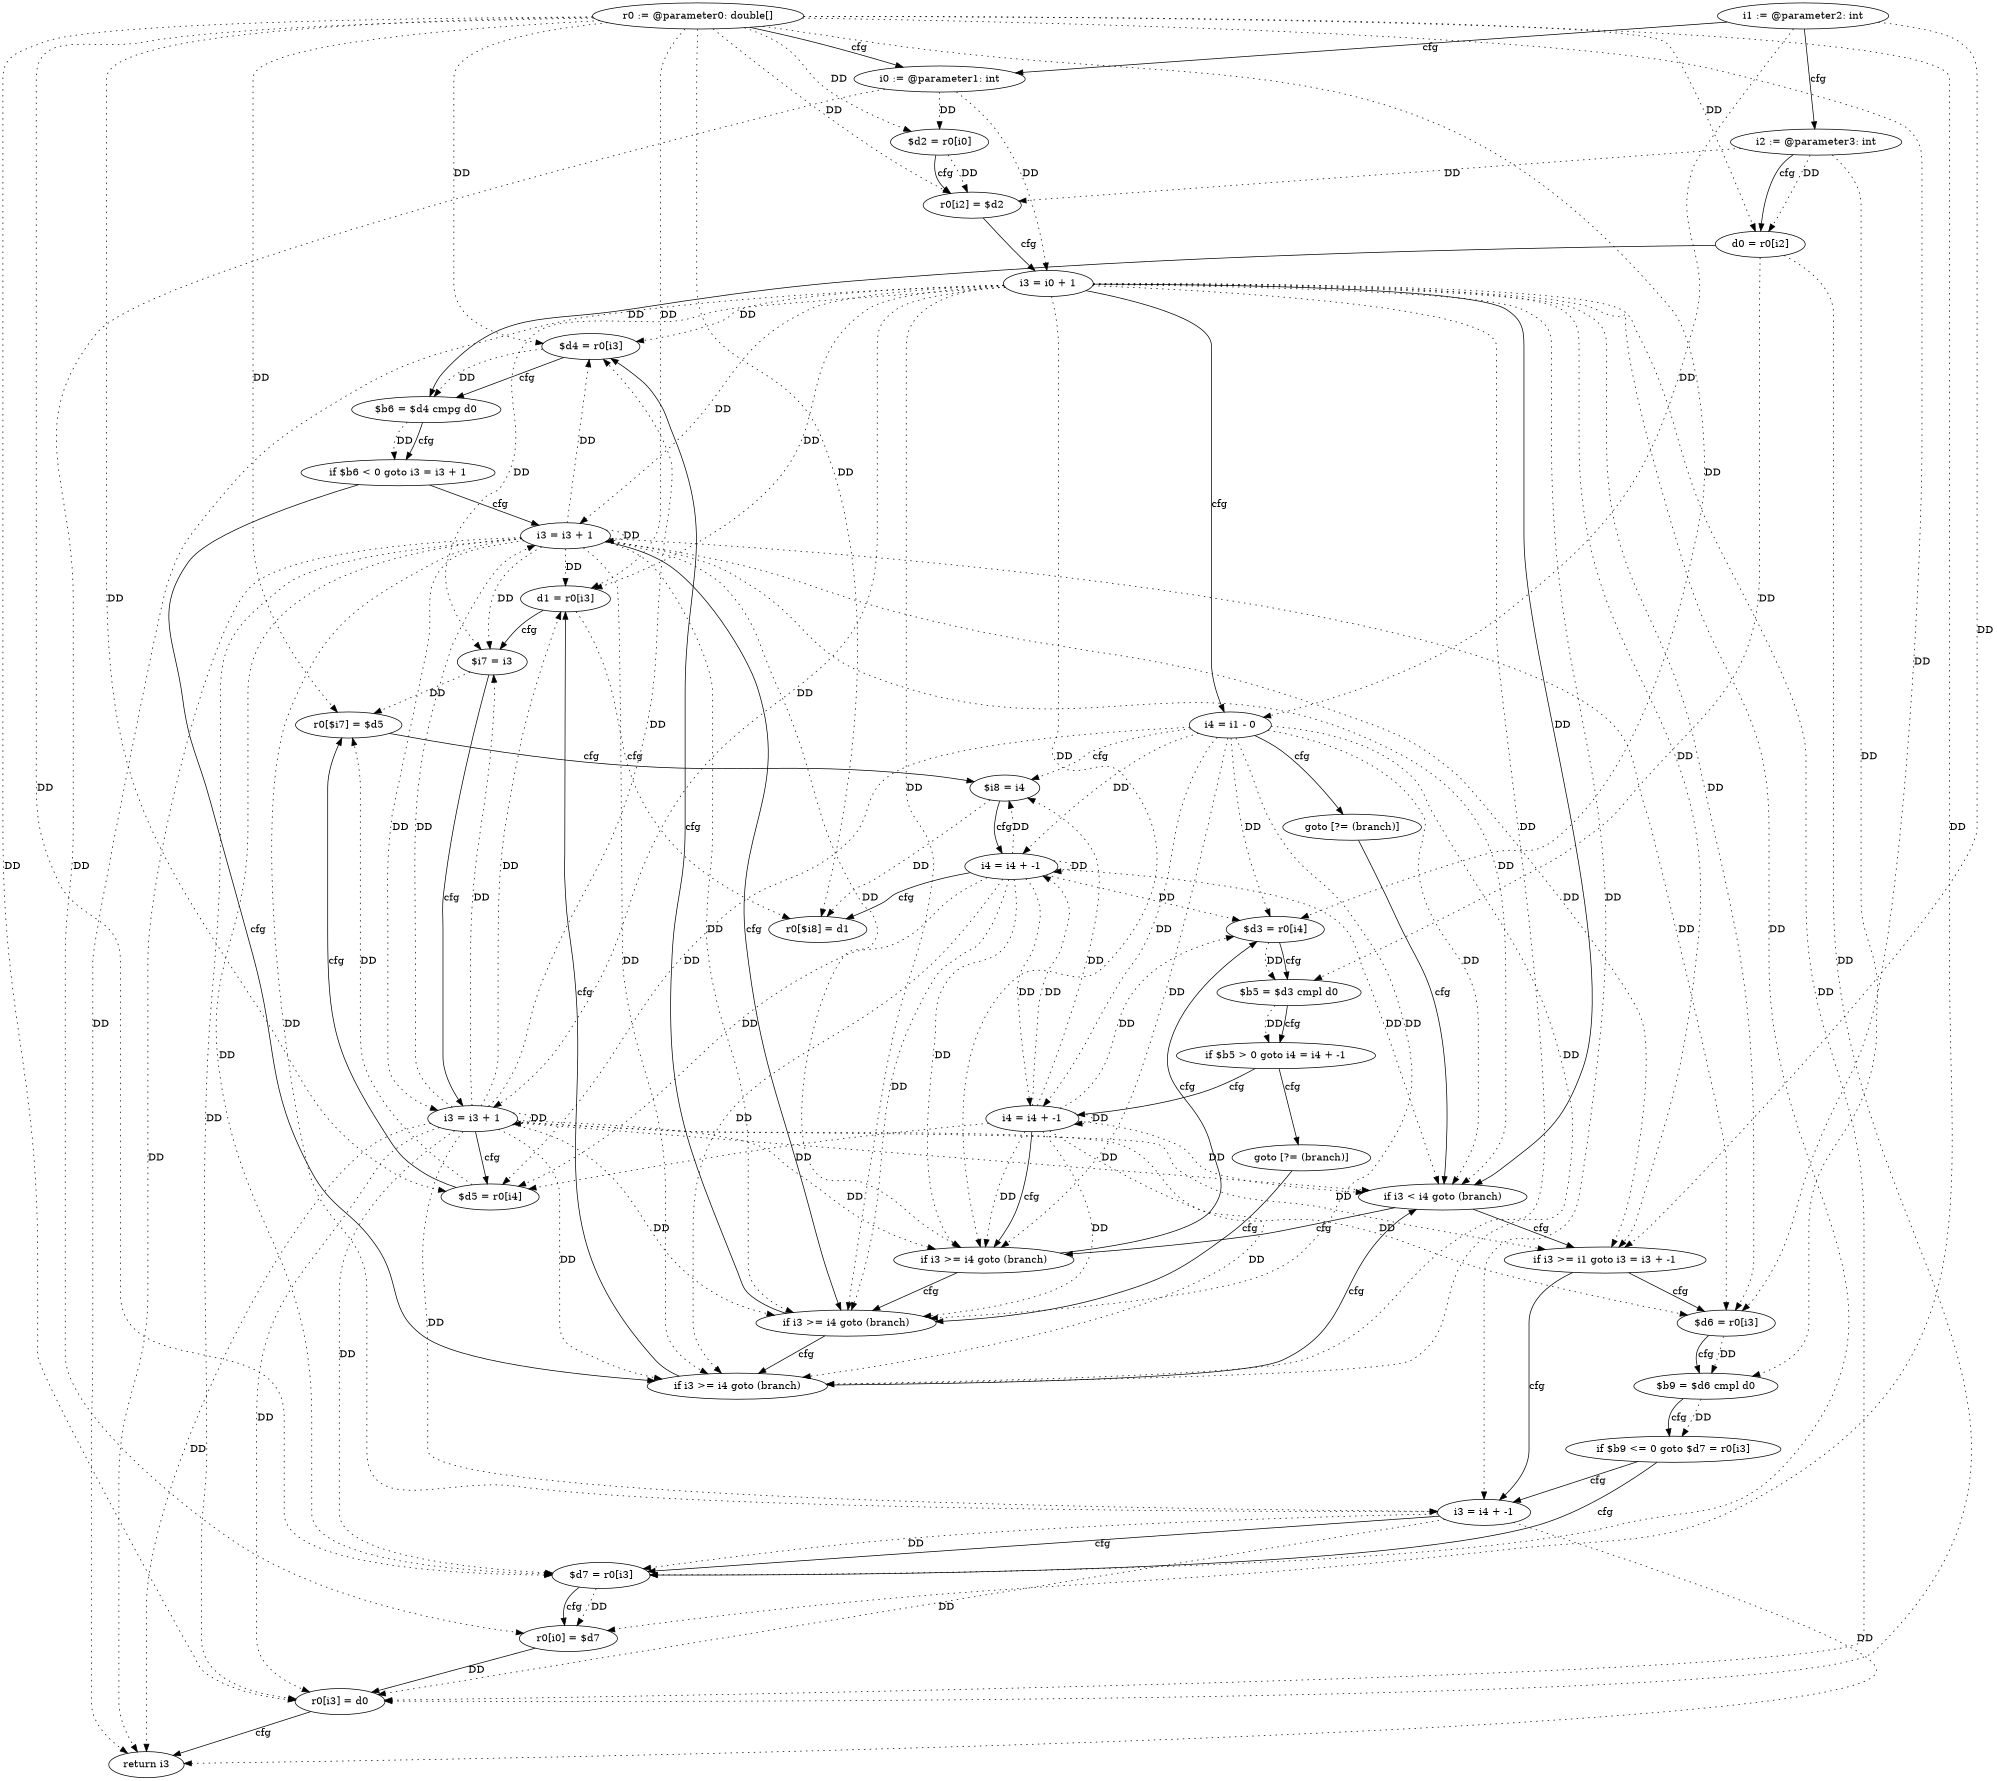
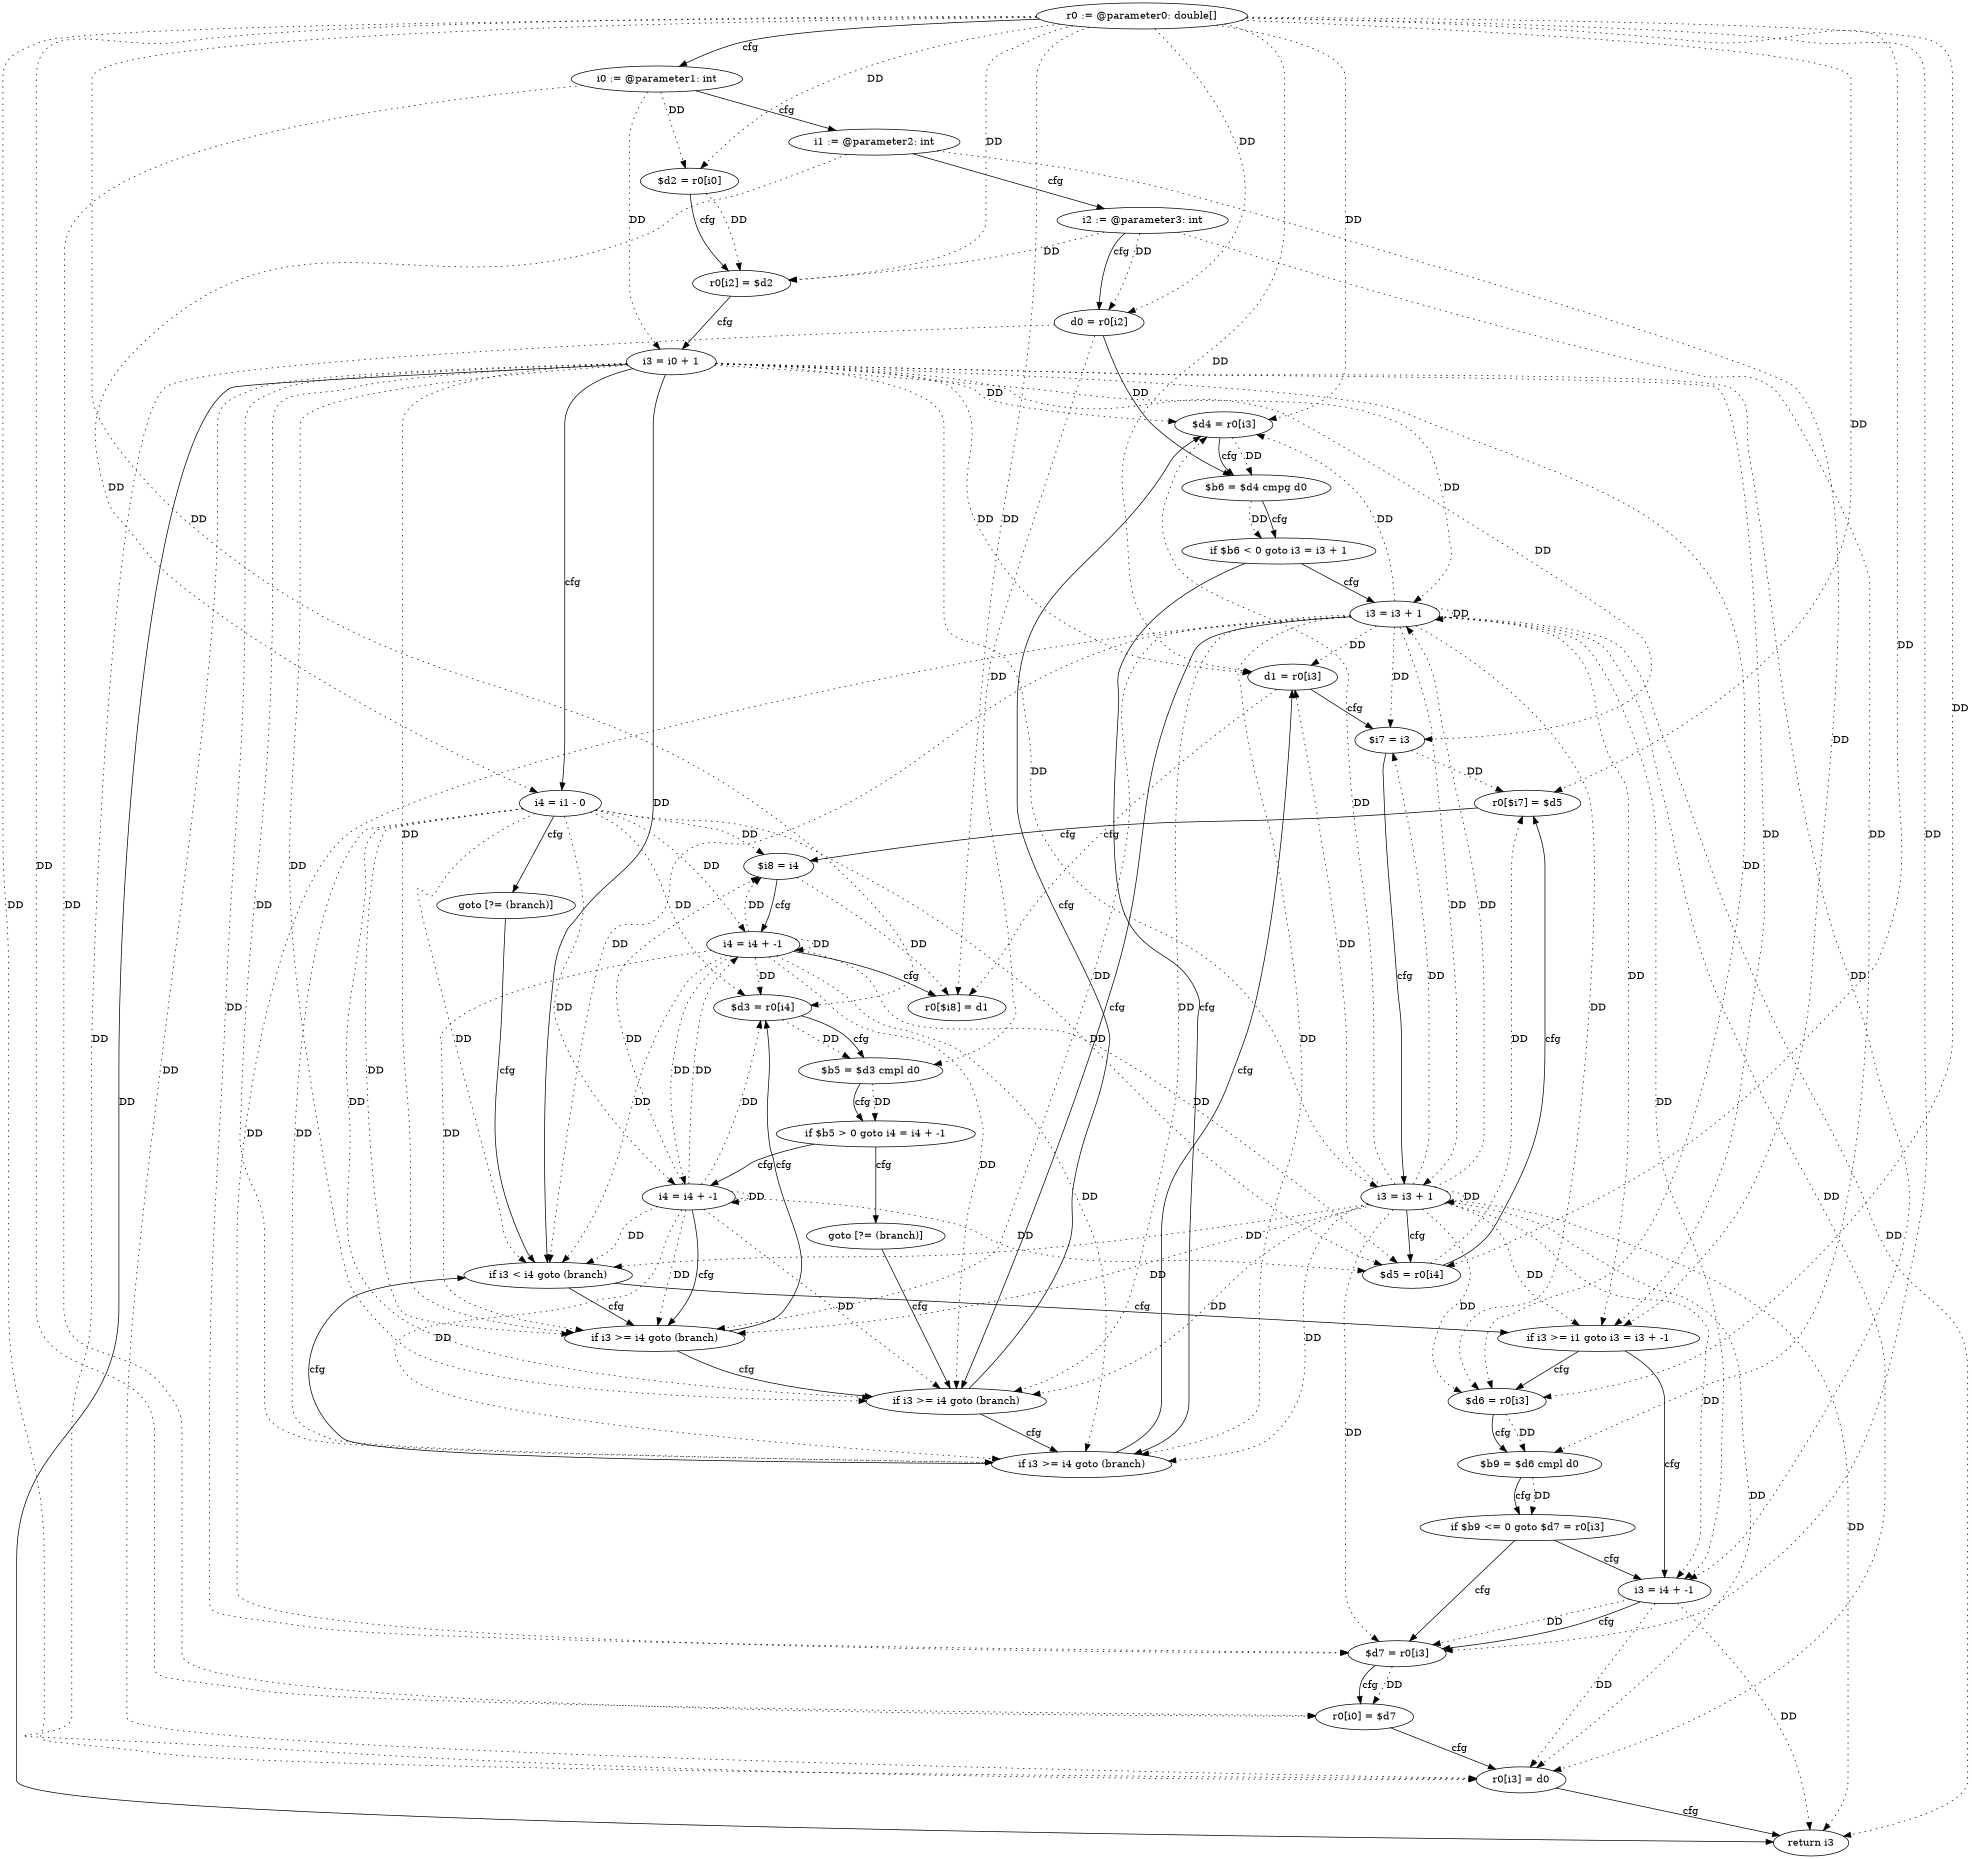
(1375, 47) -> (762, 110)
(141, 704) -> (17, 1739)
(1101, 757) -> (750, 835)
(477, 1670) -> (1459, 1748)
